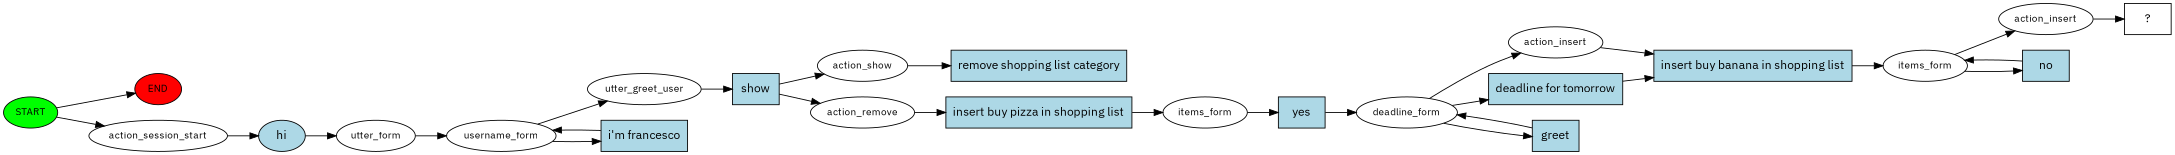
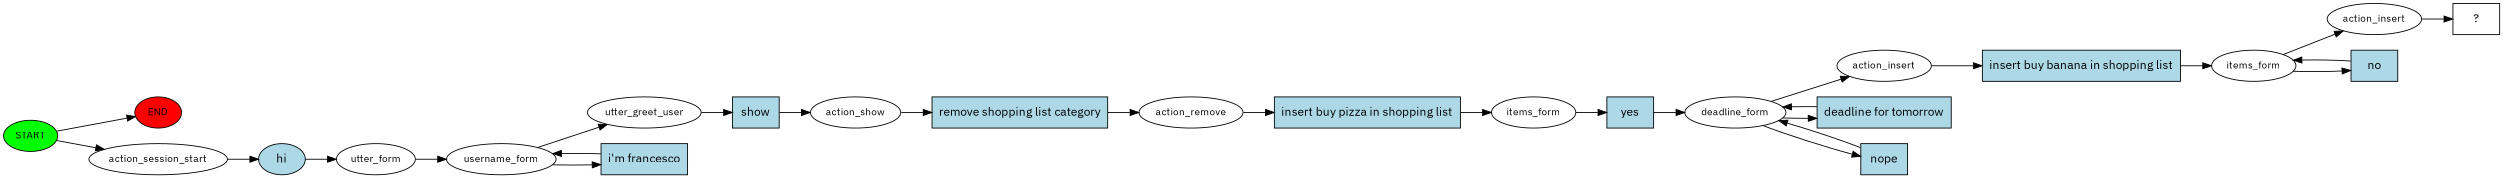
(1634, 80) -> (1804, 107)
(795, 98) -> (1119, 112)
(1556, 136) -> (1884, 159)
